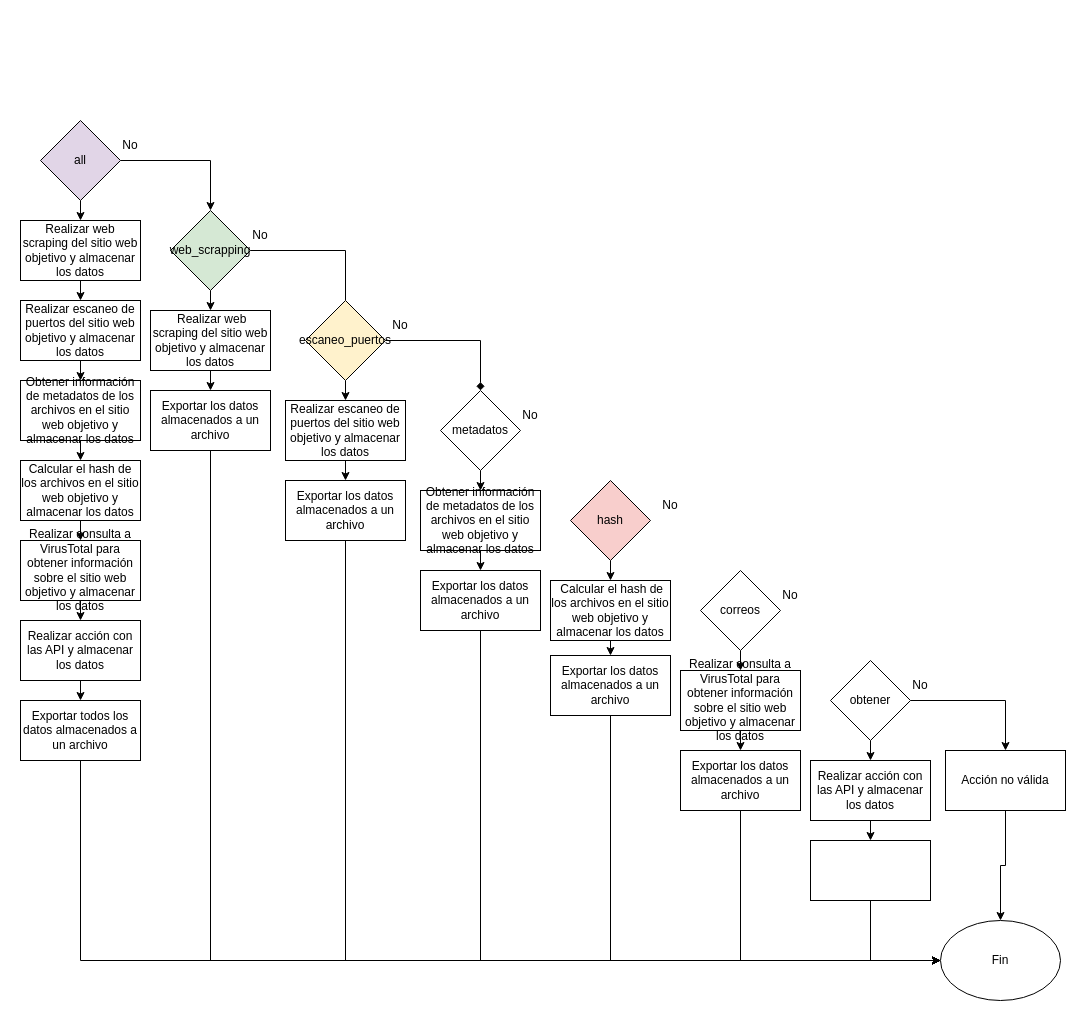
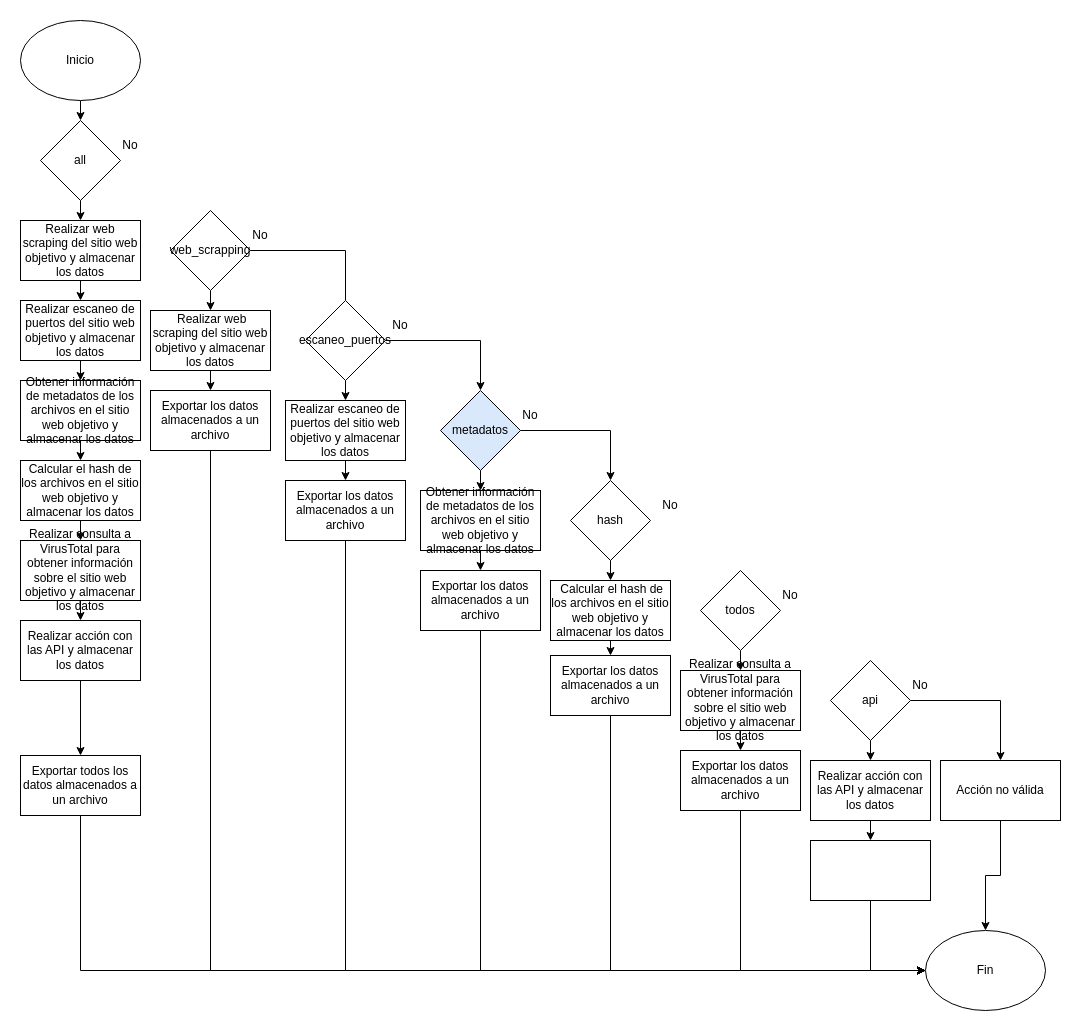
none -> (81, 61)
none -> (81, 107)
(81, 161) -> (81, 161)
(187, 161) -> none
(211, 251) -> (211, 251)
(346, 341) -> (346, 341)
(481, 382) -> (481, 382)
(481, 431) -> (481, 431)
none -> (587, 431)
(611, 521) -> (611, 521)
(741, 611) -> (741, 611)
(871, 701) -> (871, 701)
(81, 731) -> (81, 786)
(1006, 781) -> (1001, 791)
(1001, 961) -> (986, 971)
